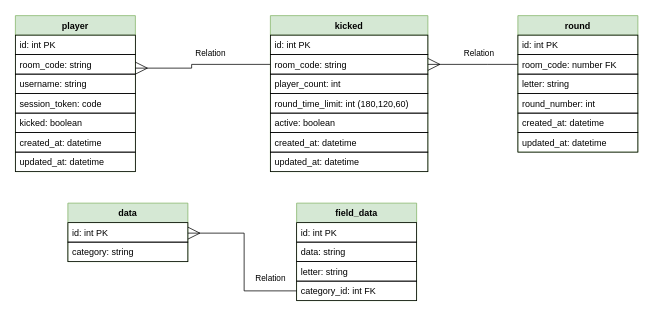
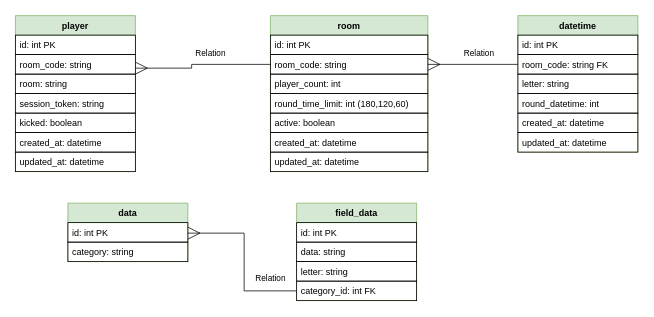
(349, 26) -> (349, 26)
(578, 26) -> (578, 26)
(569, 65) -> (568, 65)
(56, 84) -> (46, 84)
(64, 104) -> (68, 104)
(561, 104) -> (565, 104)
